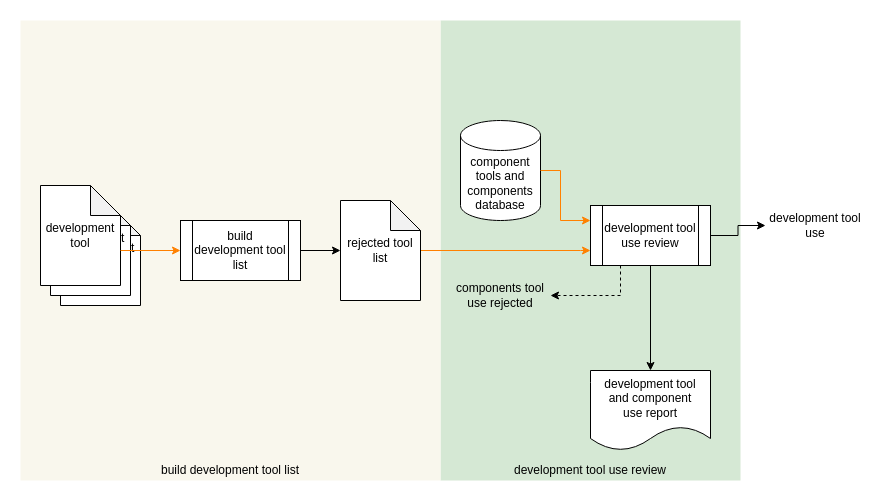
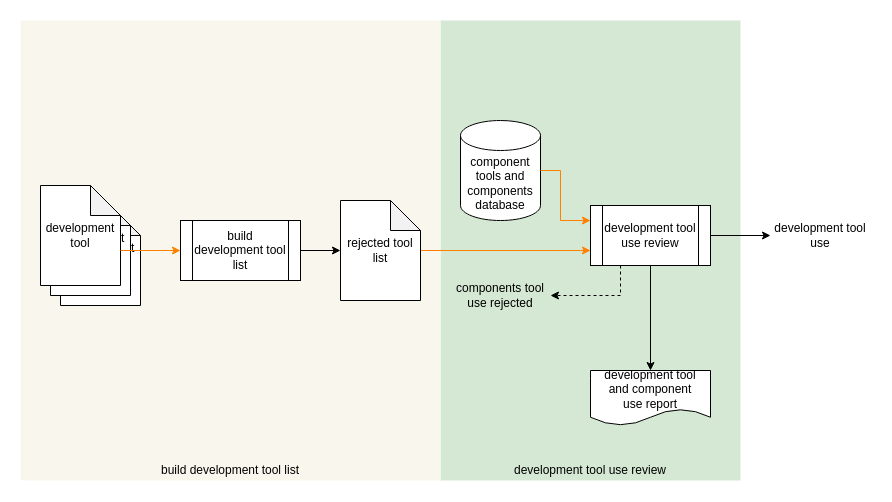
(816, 226) -> (821, 236)
(651, 411) -> (651, 398)
